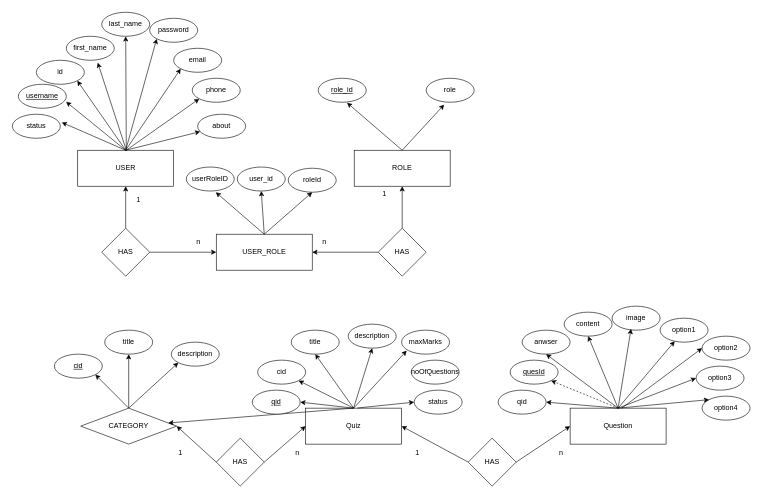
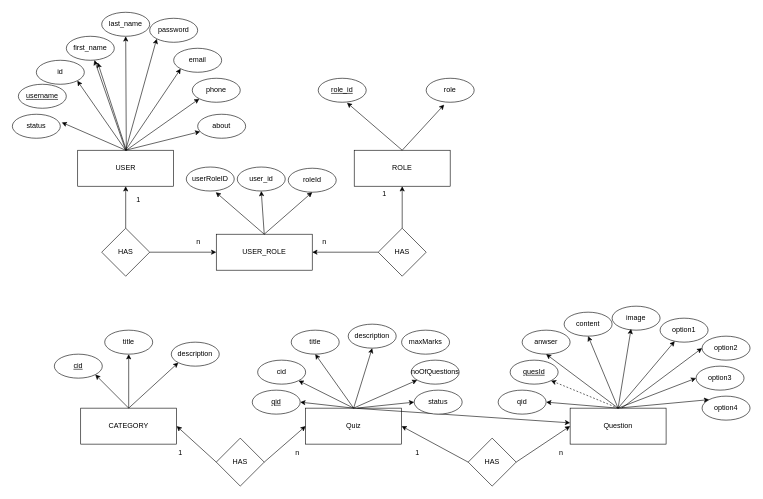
(95, 125) -> (99, 74)
(361, 400) -> (495, 418)
(220, 419) -> (386, 394)
(129, 426) -> (129, 426)
